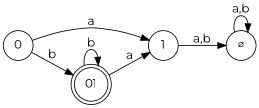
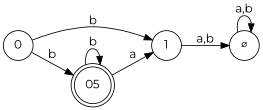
(91, 22) -> (93, 21)
(91, 84) -> (93, 85)
